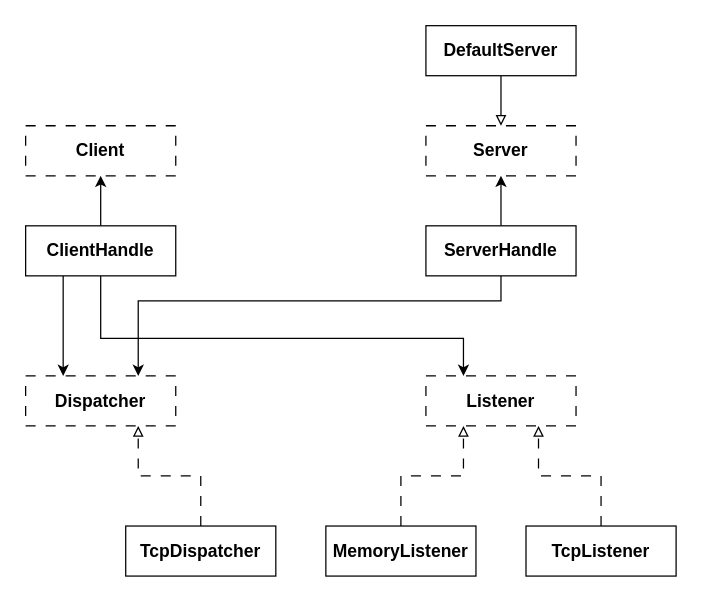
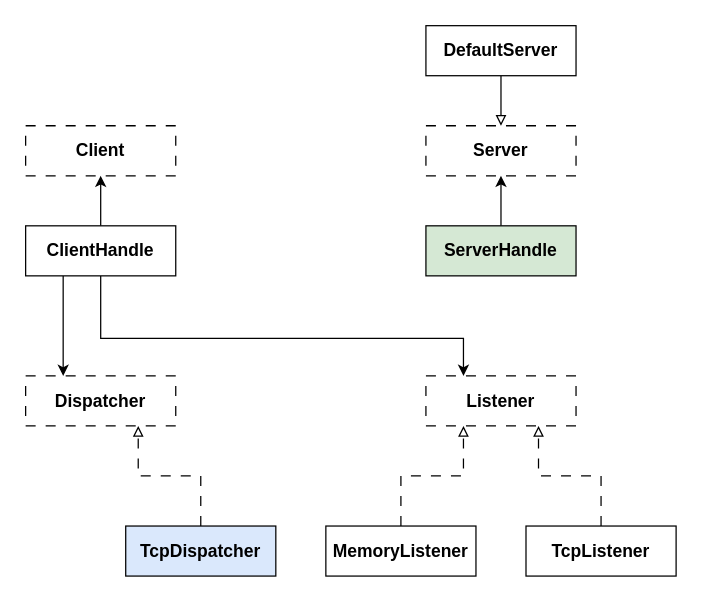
(501, 251) -> (501, 251)
(298, 301) -> none
(201, 551) -> (201, 551)
